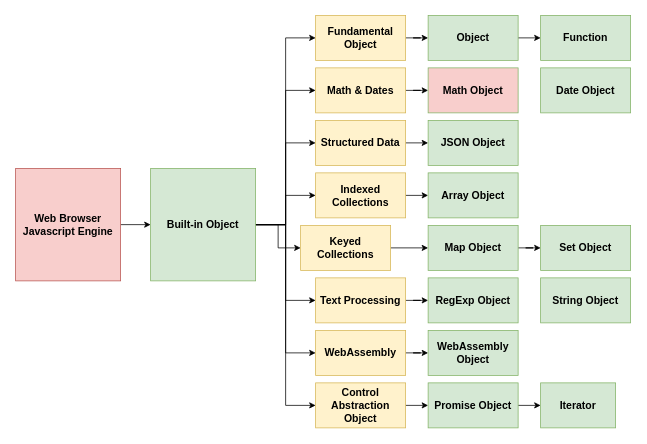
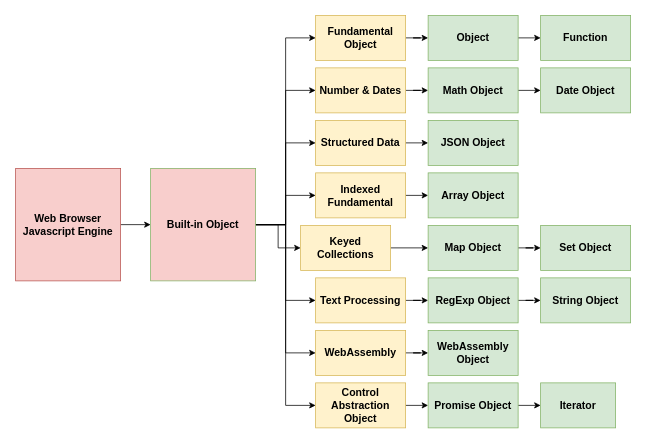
(360, 90) -> (360, 90)
(473, 90) -> (473, 90)
none -> (526, 90)
(360, 195) -> (360, 195)
(203, 225) -> (203, 225)
none -> (532, 300)
